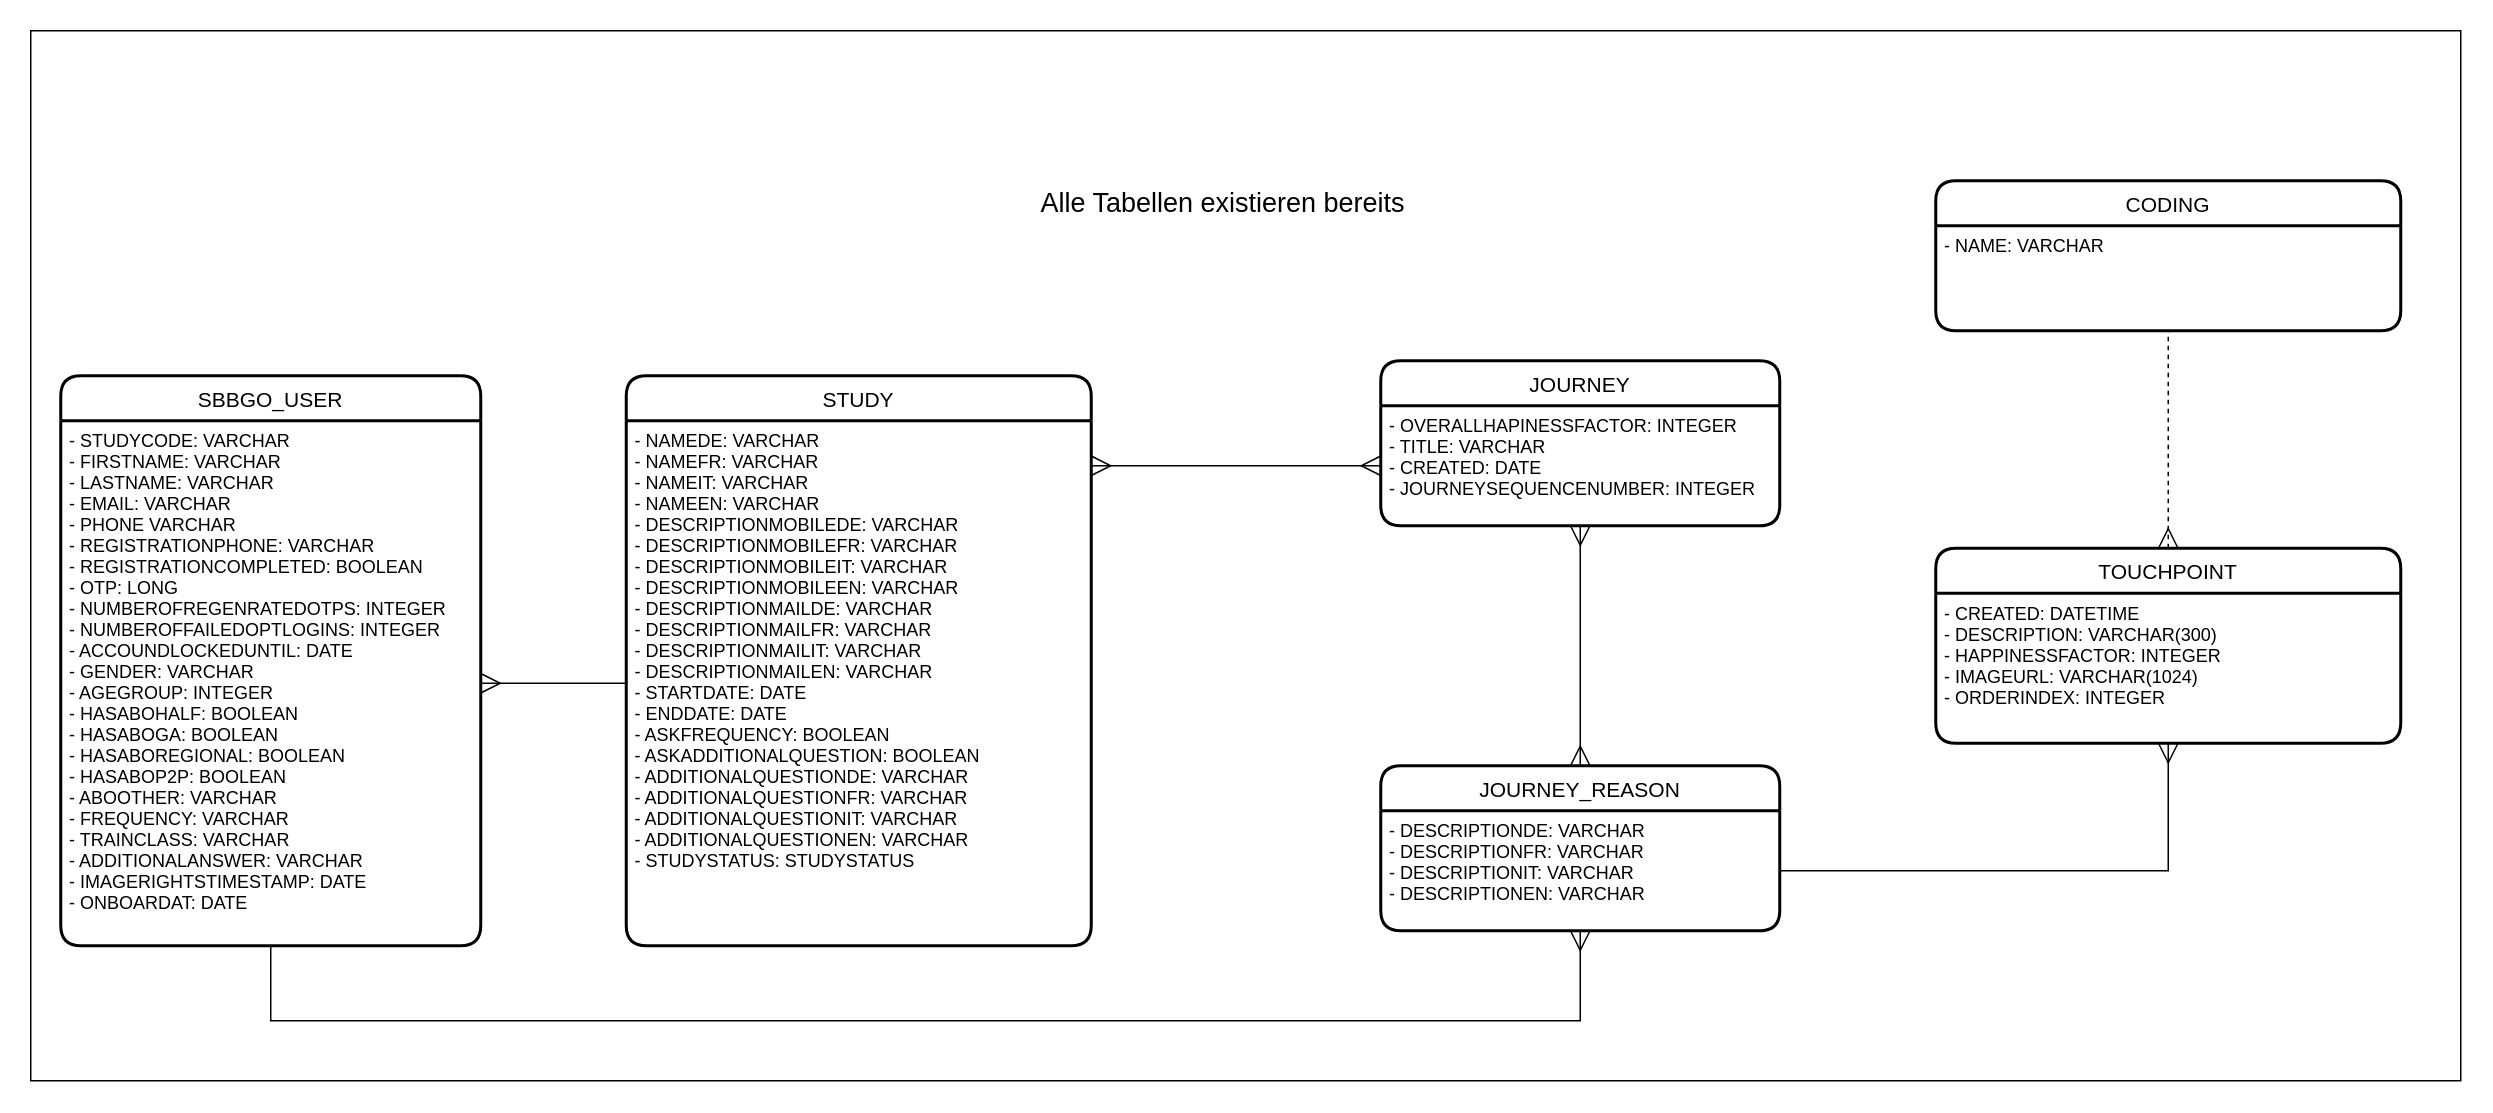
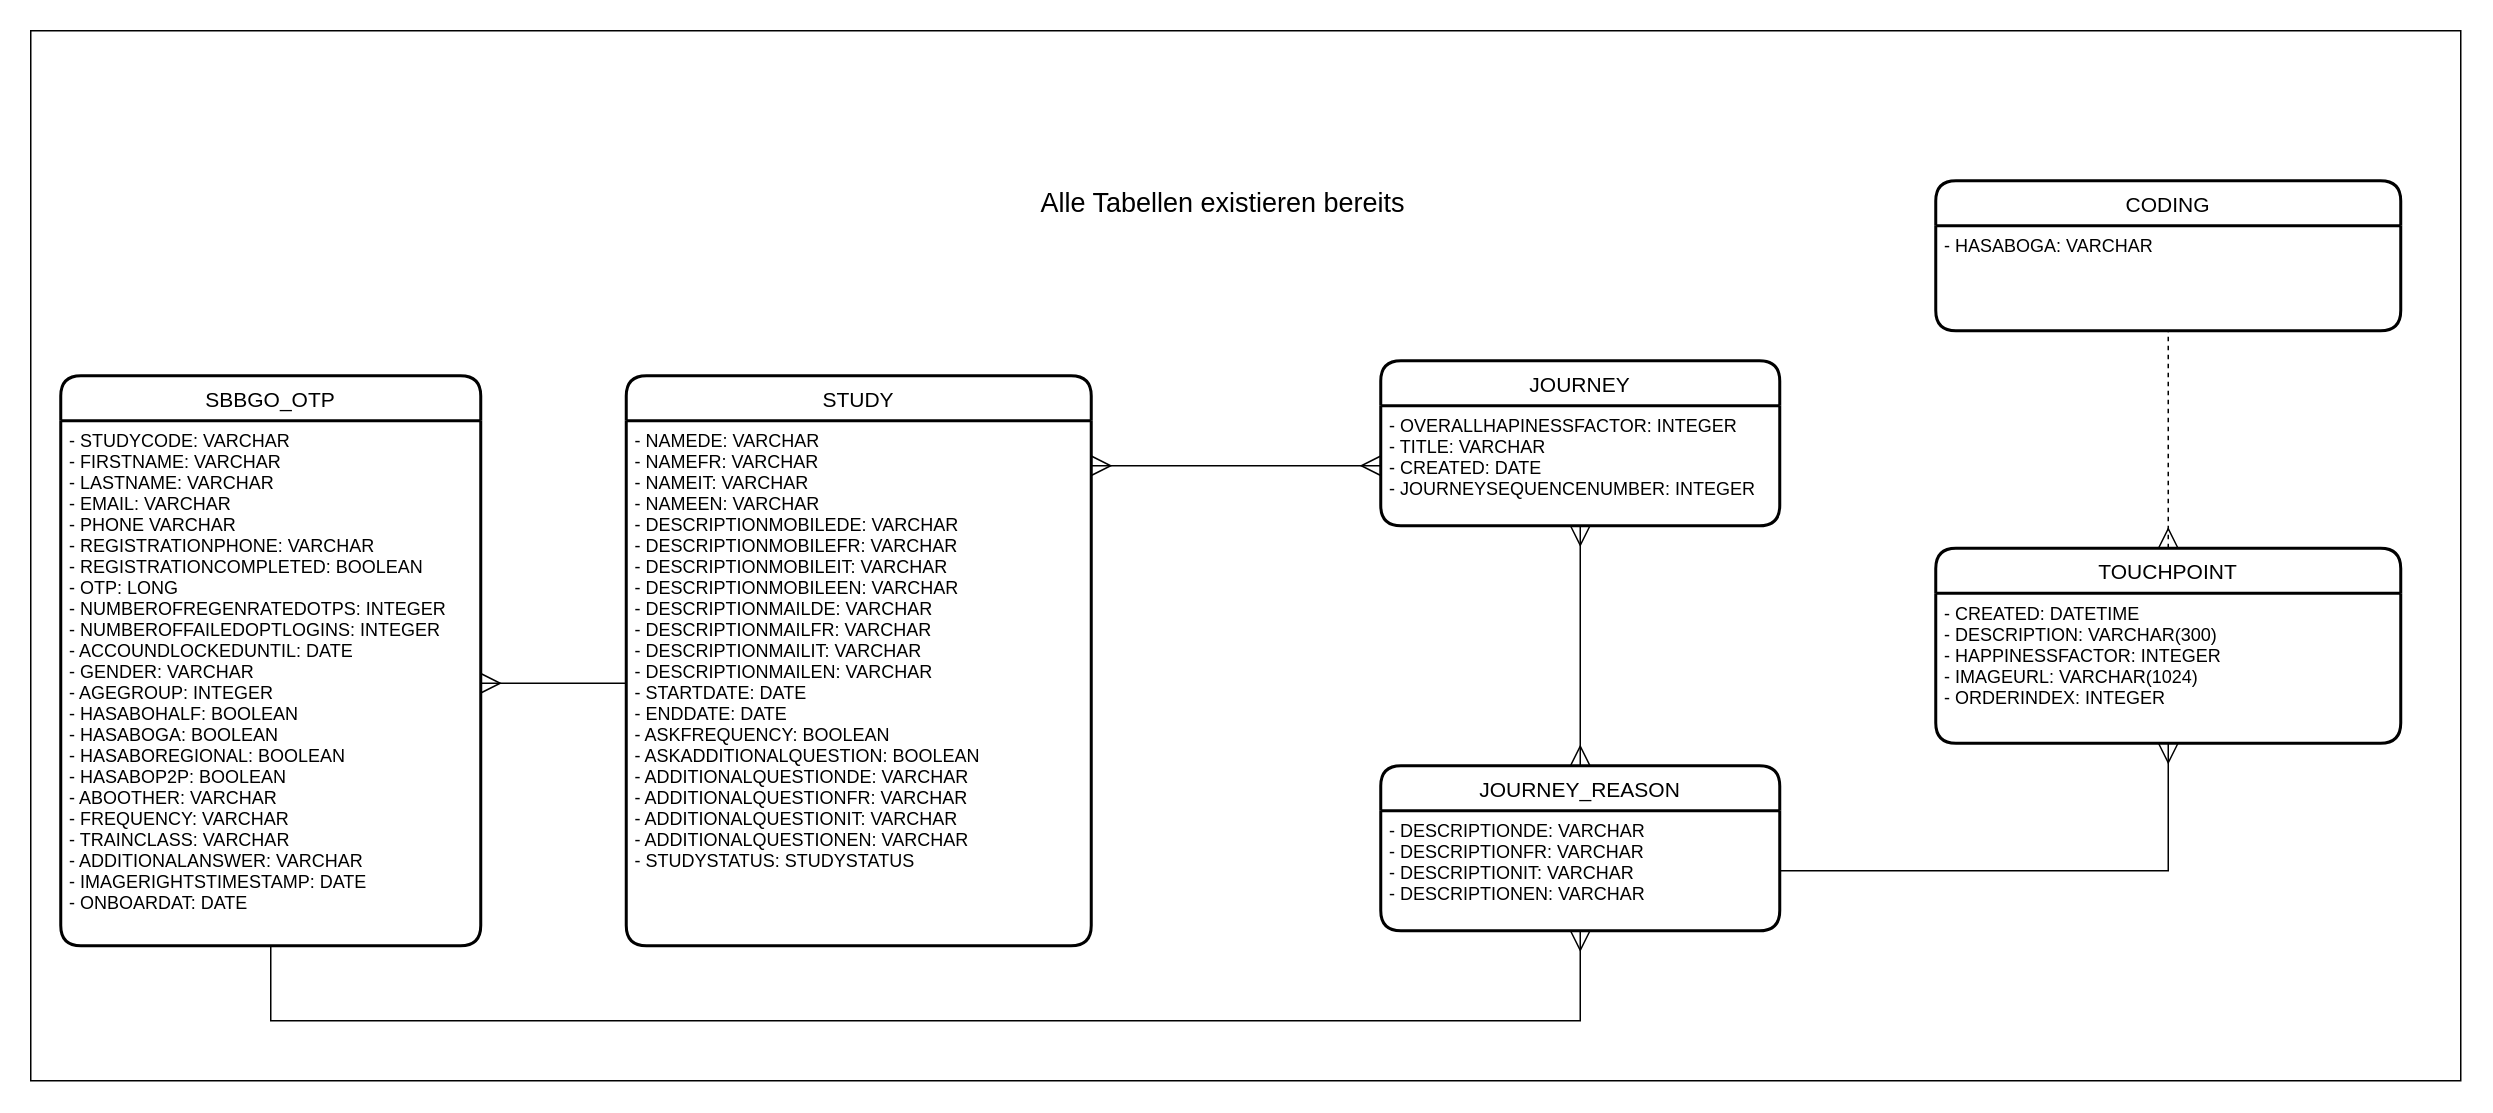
(2013, 246) -> (2033, 246)
(270, 400) -> (270, 400)
